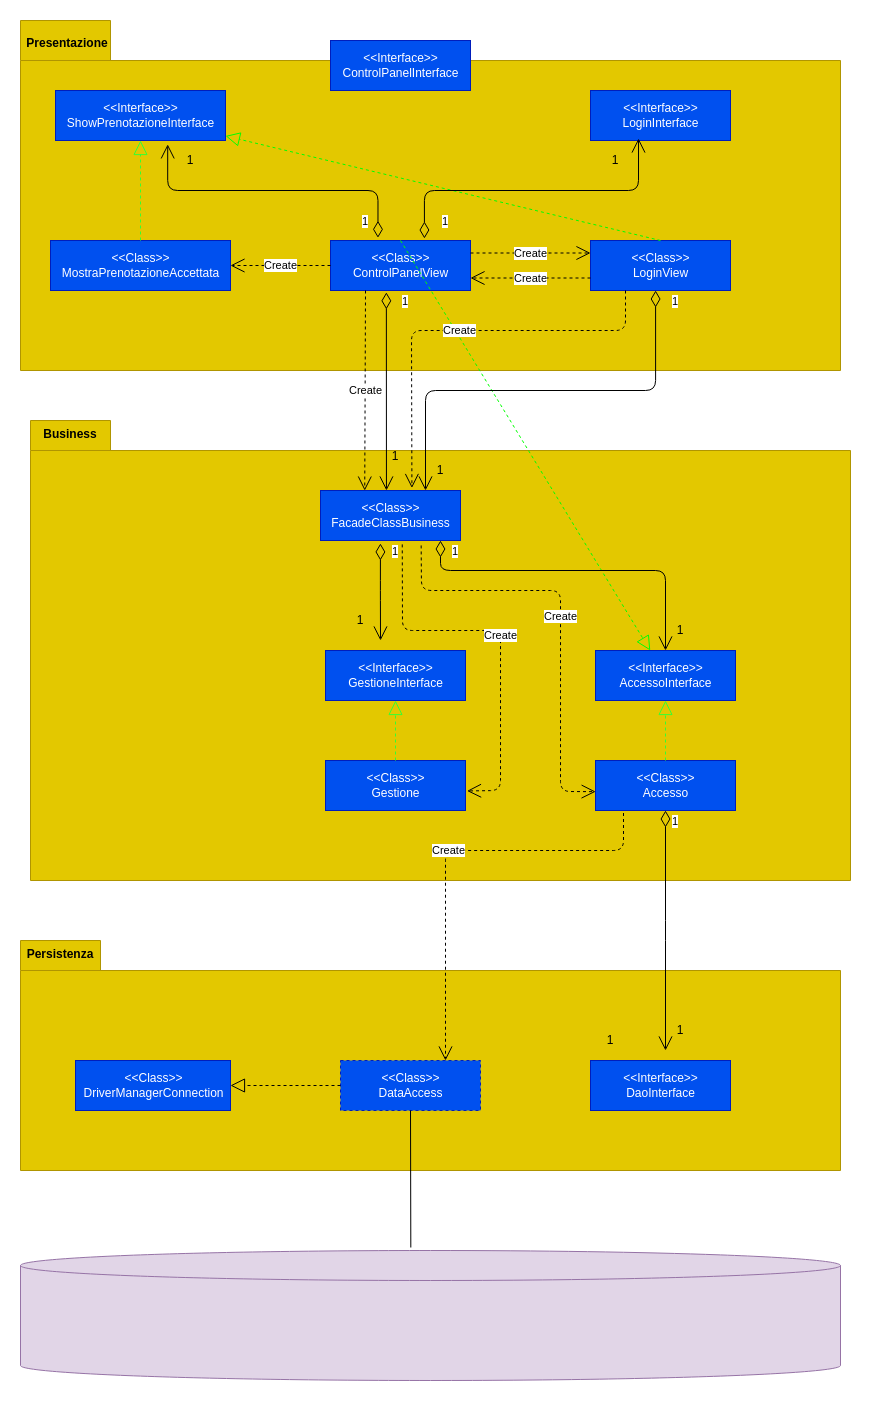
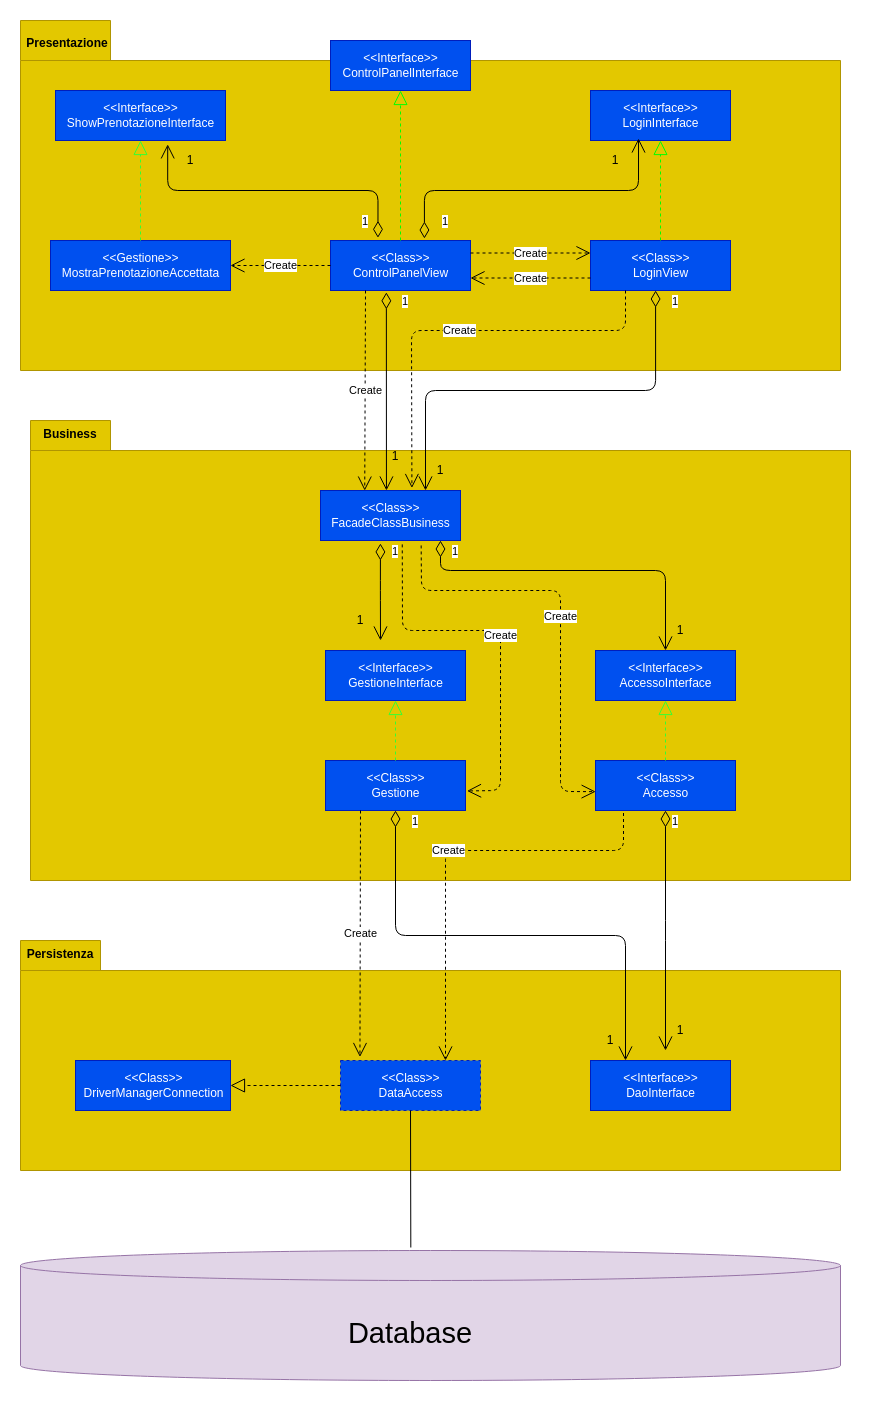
(341, 164) -> (661, 198)
(141, 266) -> (141, 266)
(551, 487) -> (401, 173)
none -> (360, 933)
none -> (517, 936)
none -> (411, 1334)
